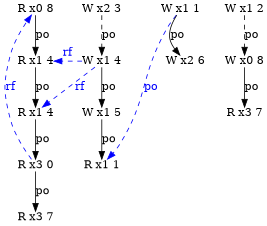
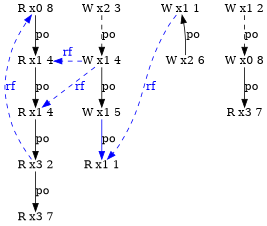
(170, 34) -> (185, 39)
(151, 87) -> (151, 87)
(102, 135) -> (102, 135)
(36, 165) -> (36, 165)
